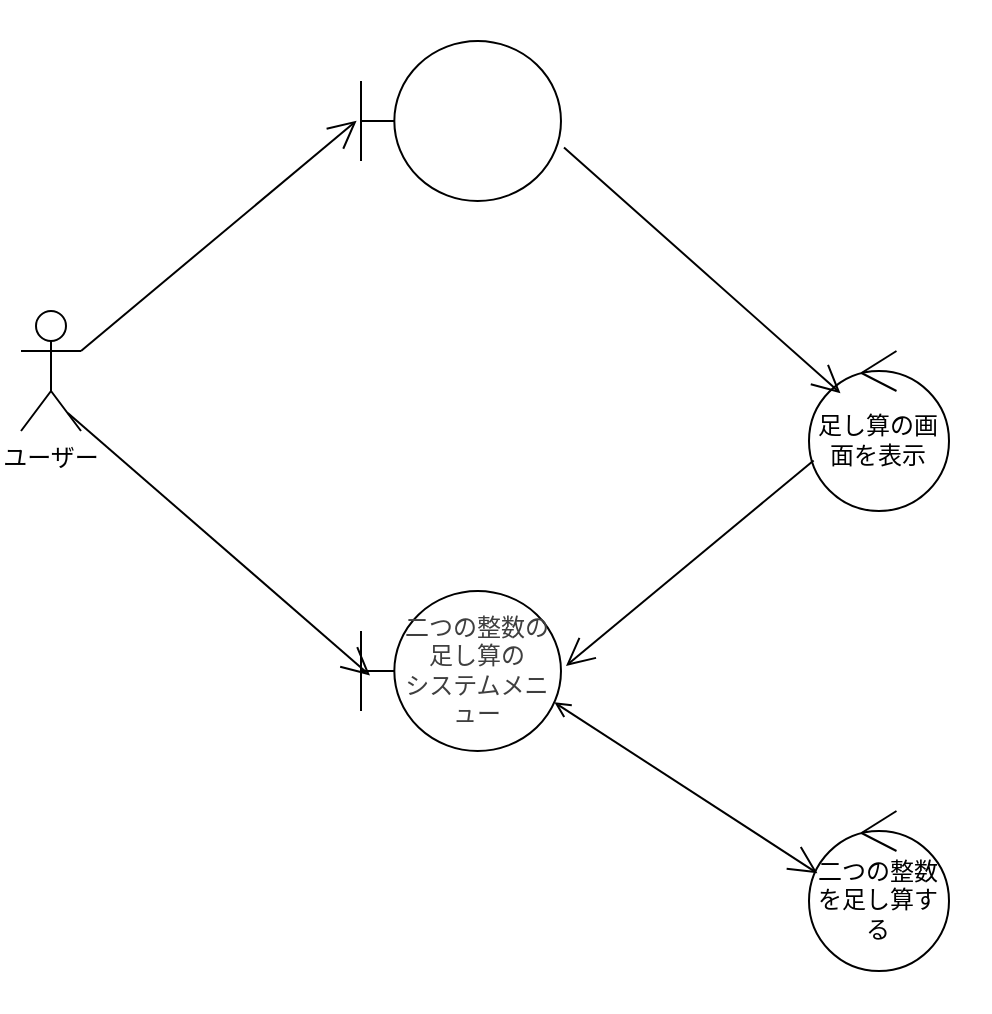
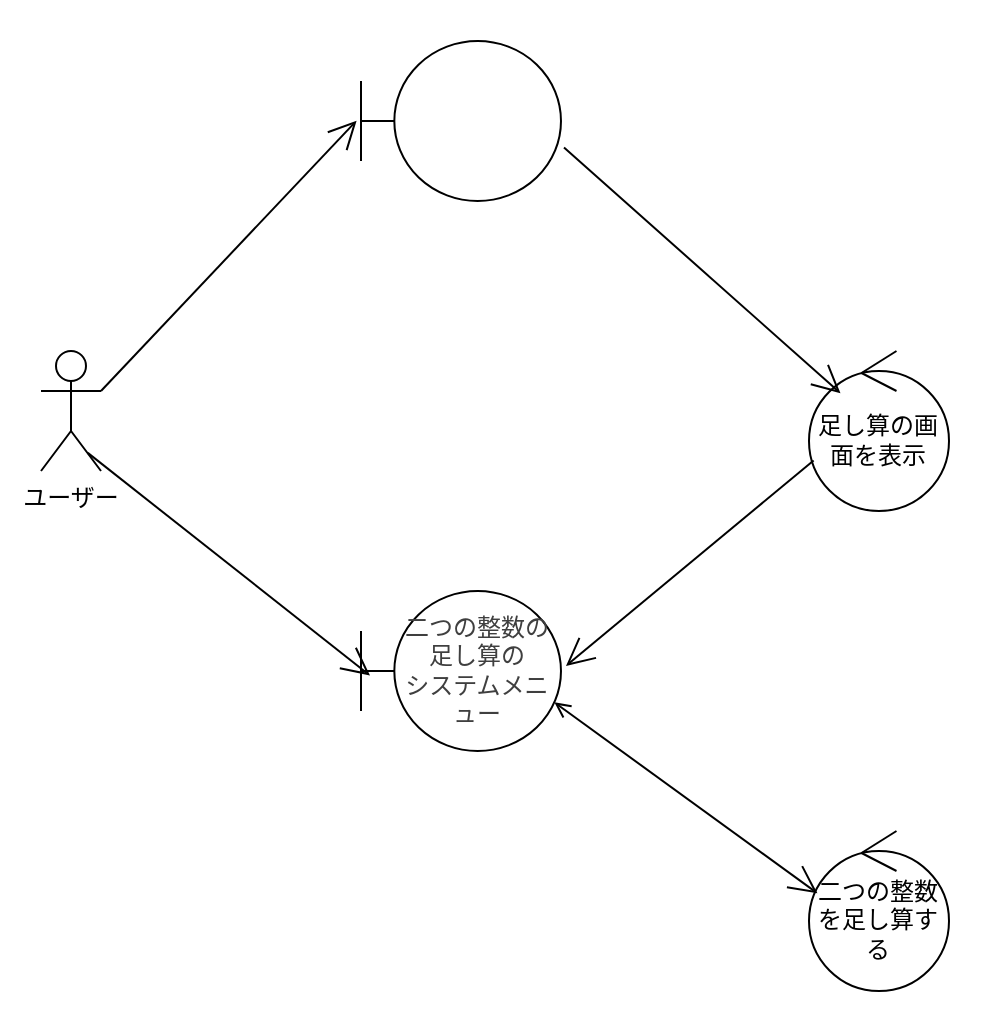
(51, 371) -> (71, 411)
(879, 891) -> (879, 911)
